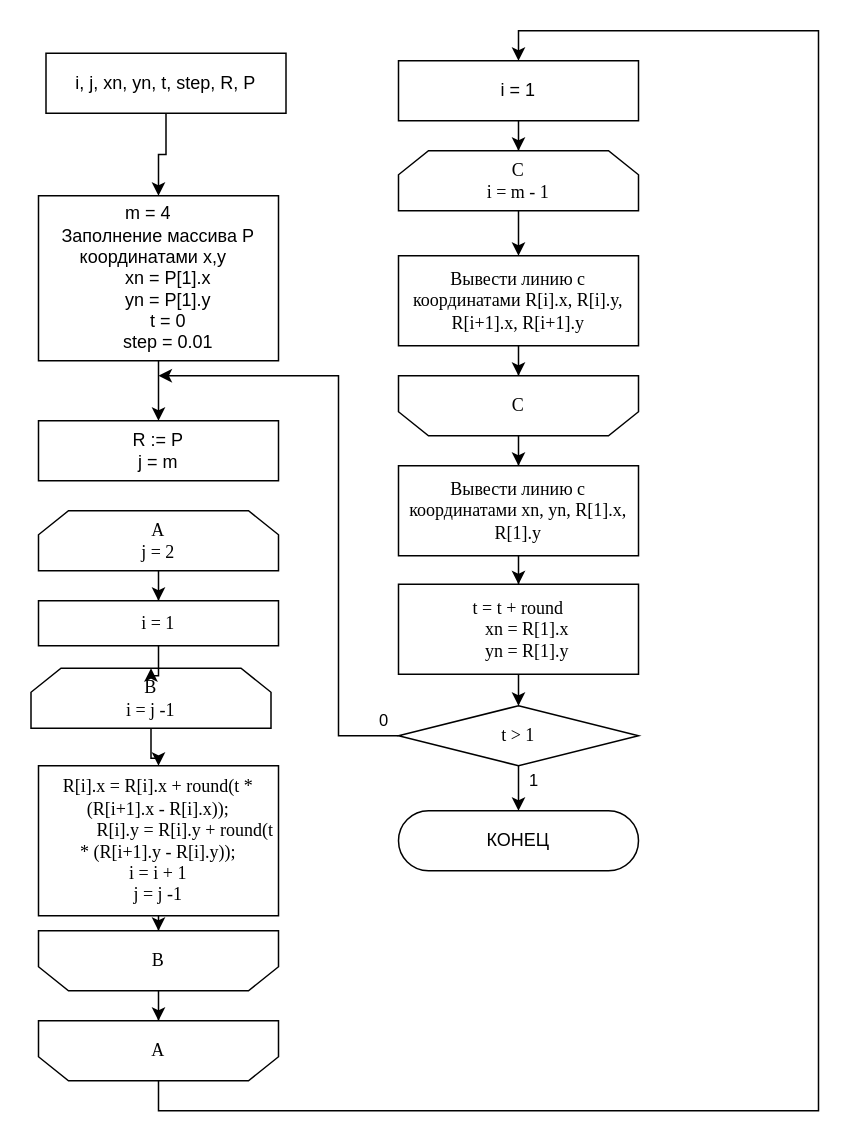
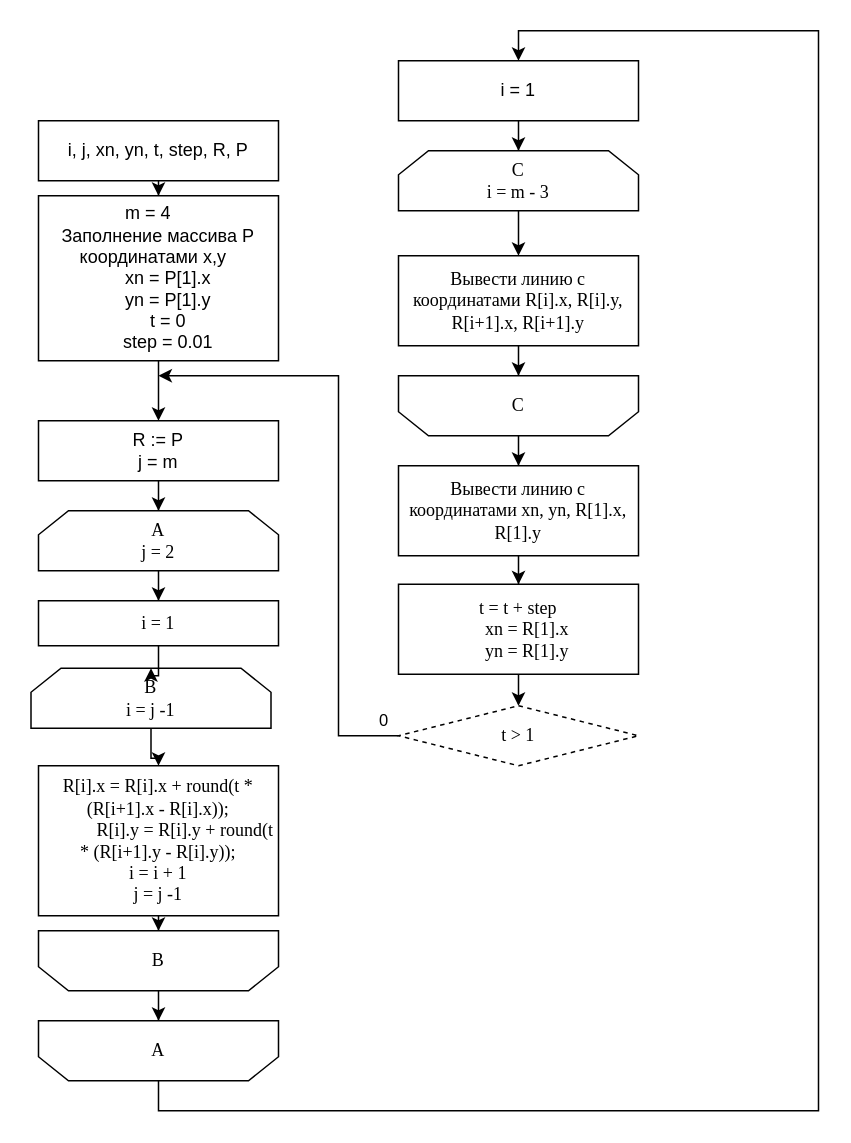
(166, 83) -> (158, 151)
(518, 181) -> (518, 181)
none -> (158, 501)
(518, 629) -> (518, 629)
(518, 736) -> (518, 736)
(518, 794) -> none
(518, 841) -> none
